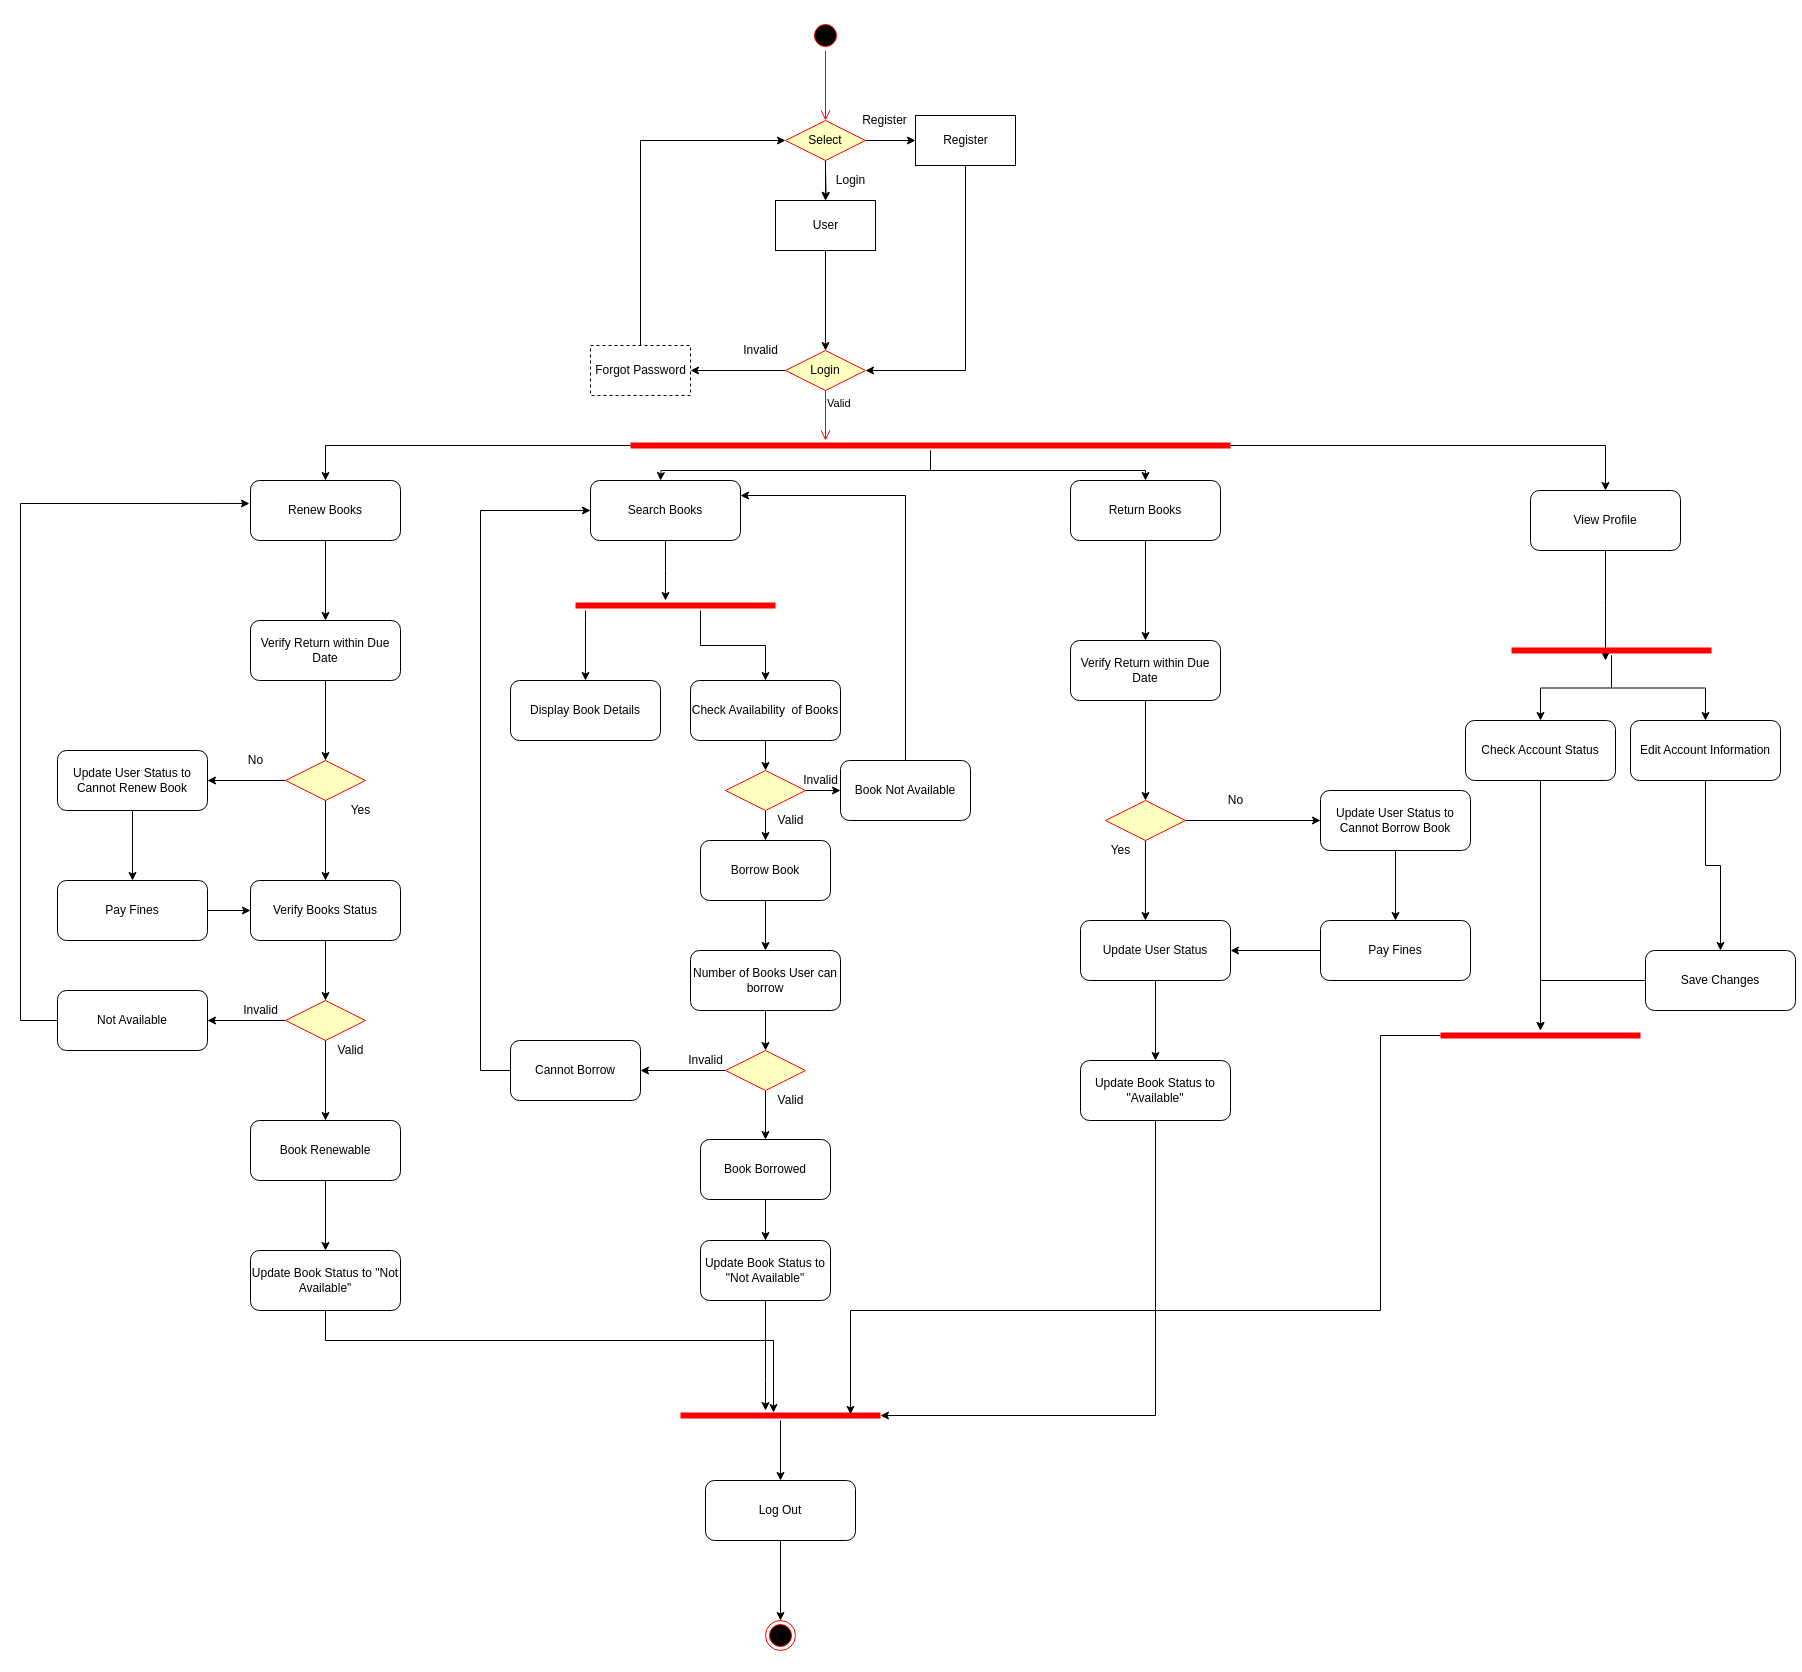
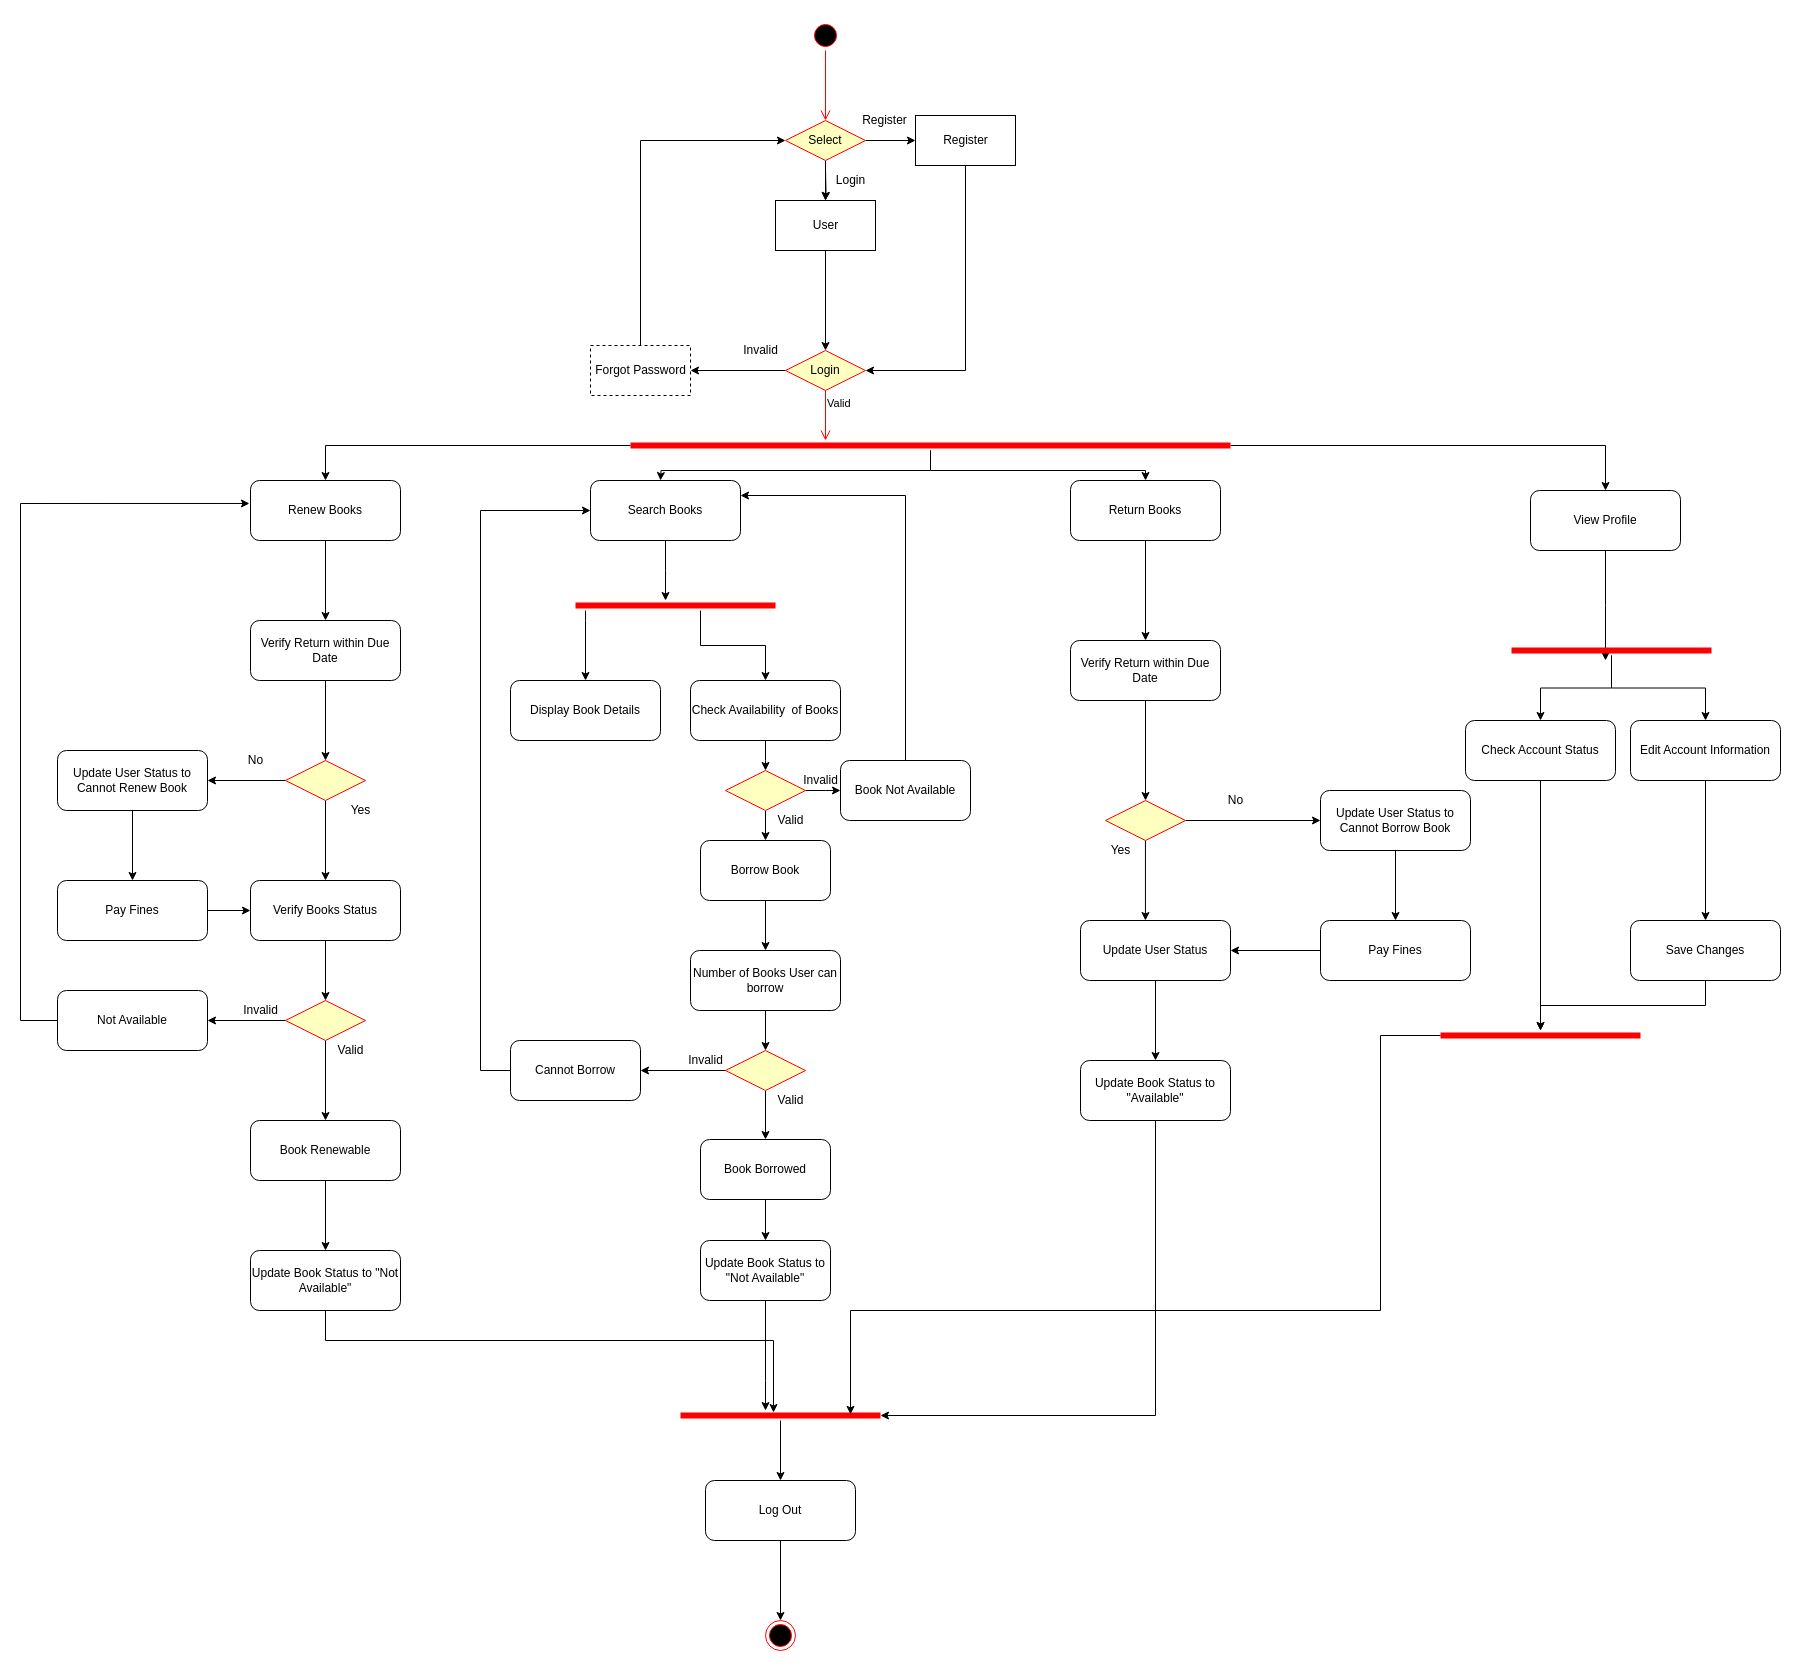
(1721, 981) -> (1706, 951)
